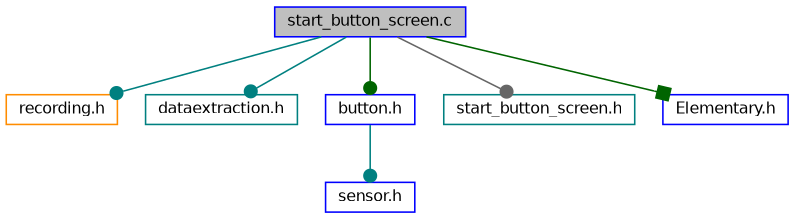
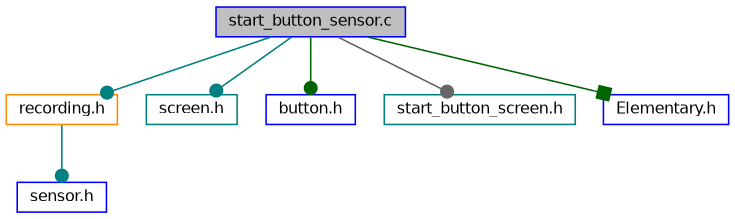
(370, 22) -> (311, 22)
(221, 110) -> (192, 110)
(370, 147) -> (62, 147)
